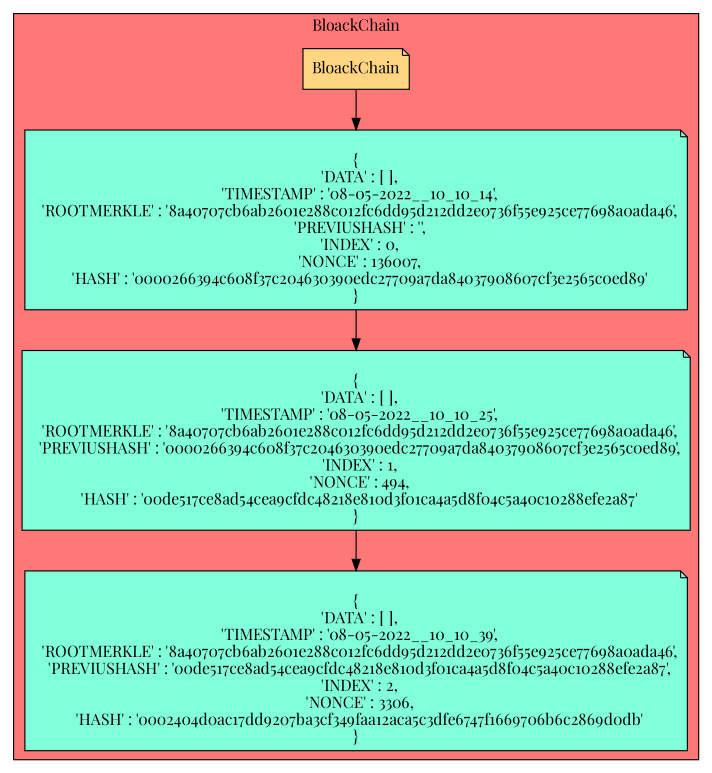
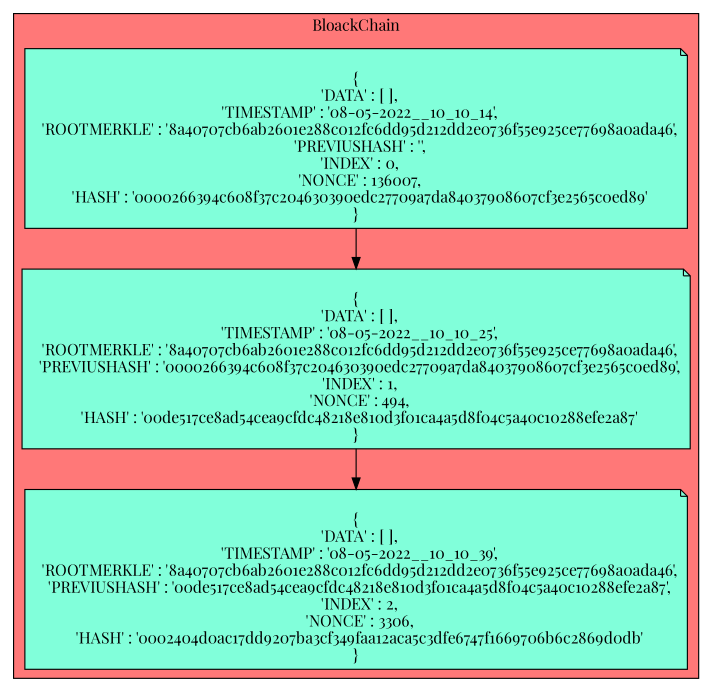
(356, 69) -> none
